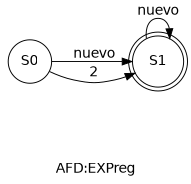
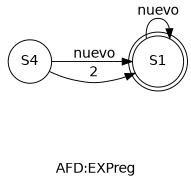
(30, 62) -> (30, 62)
